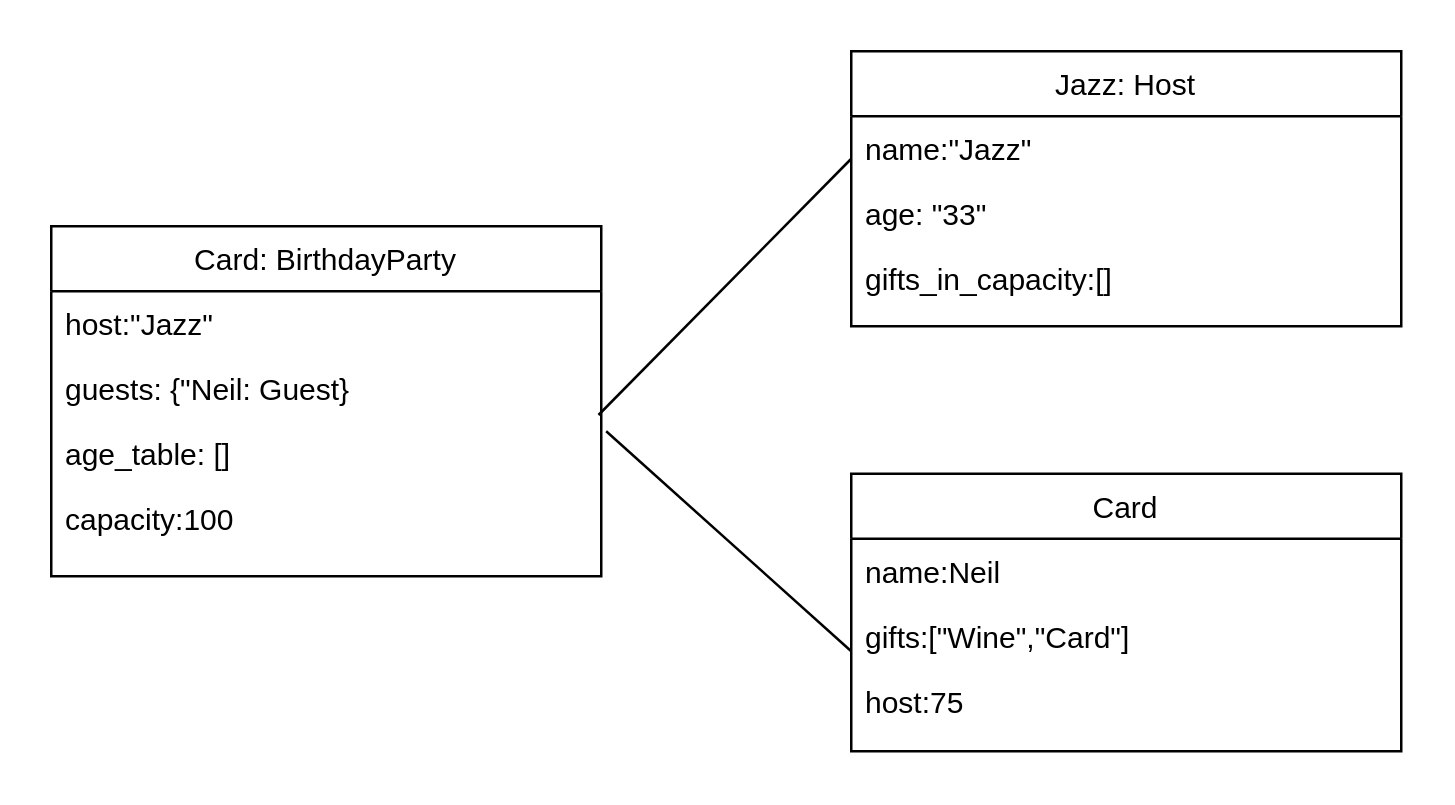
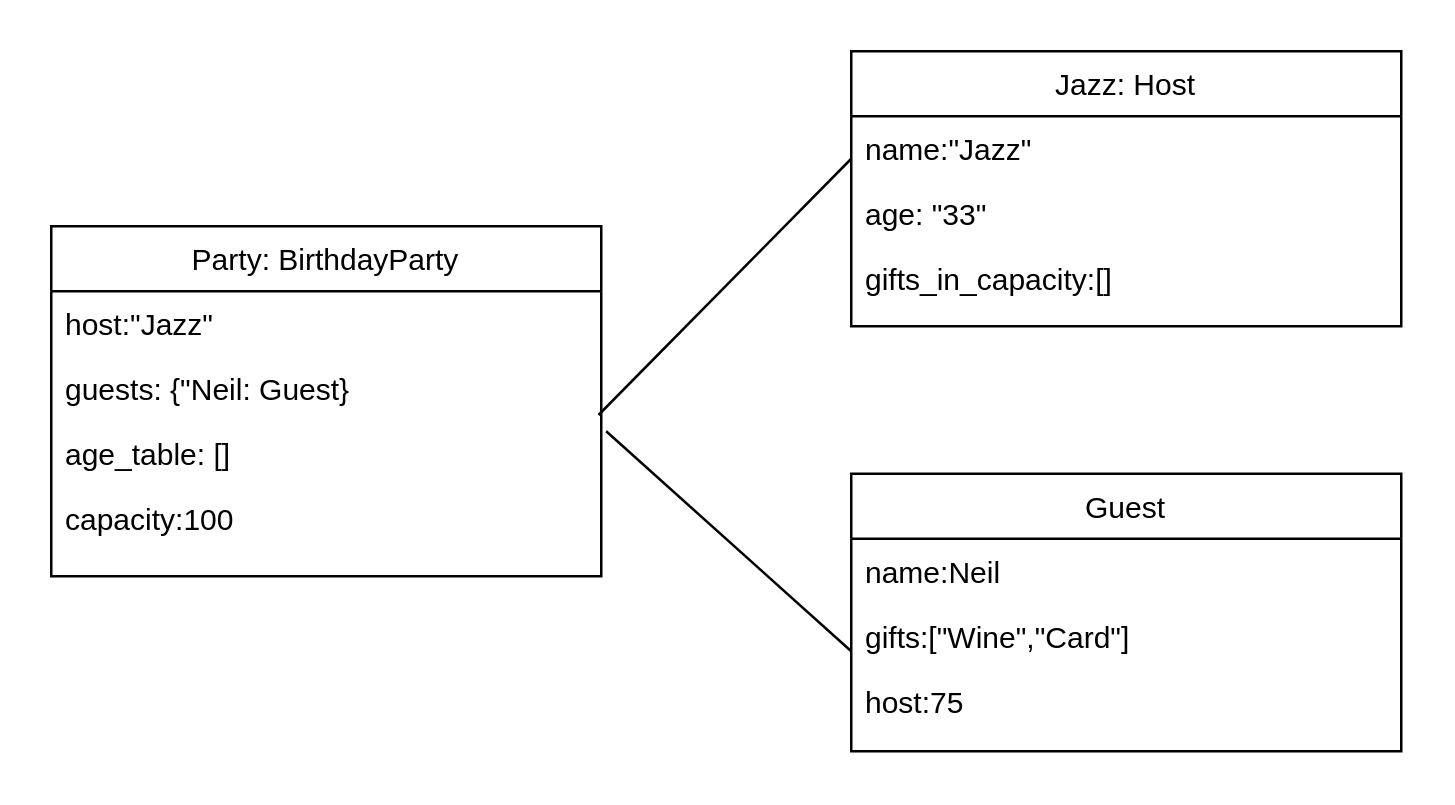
(325, 260) -> (325, 260)
(1125, 508) -> (1125, 508)
